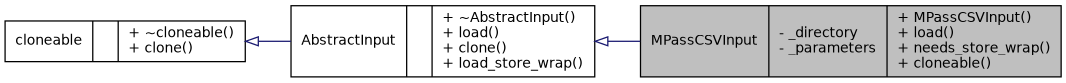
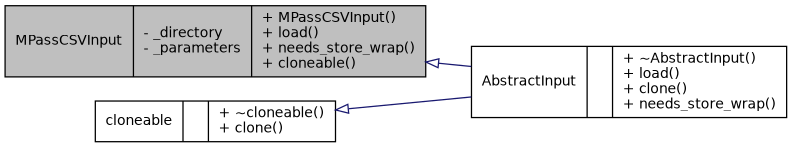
(624, 41) -> (455, 65)
(513, 64) -> (700, 104)
